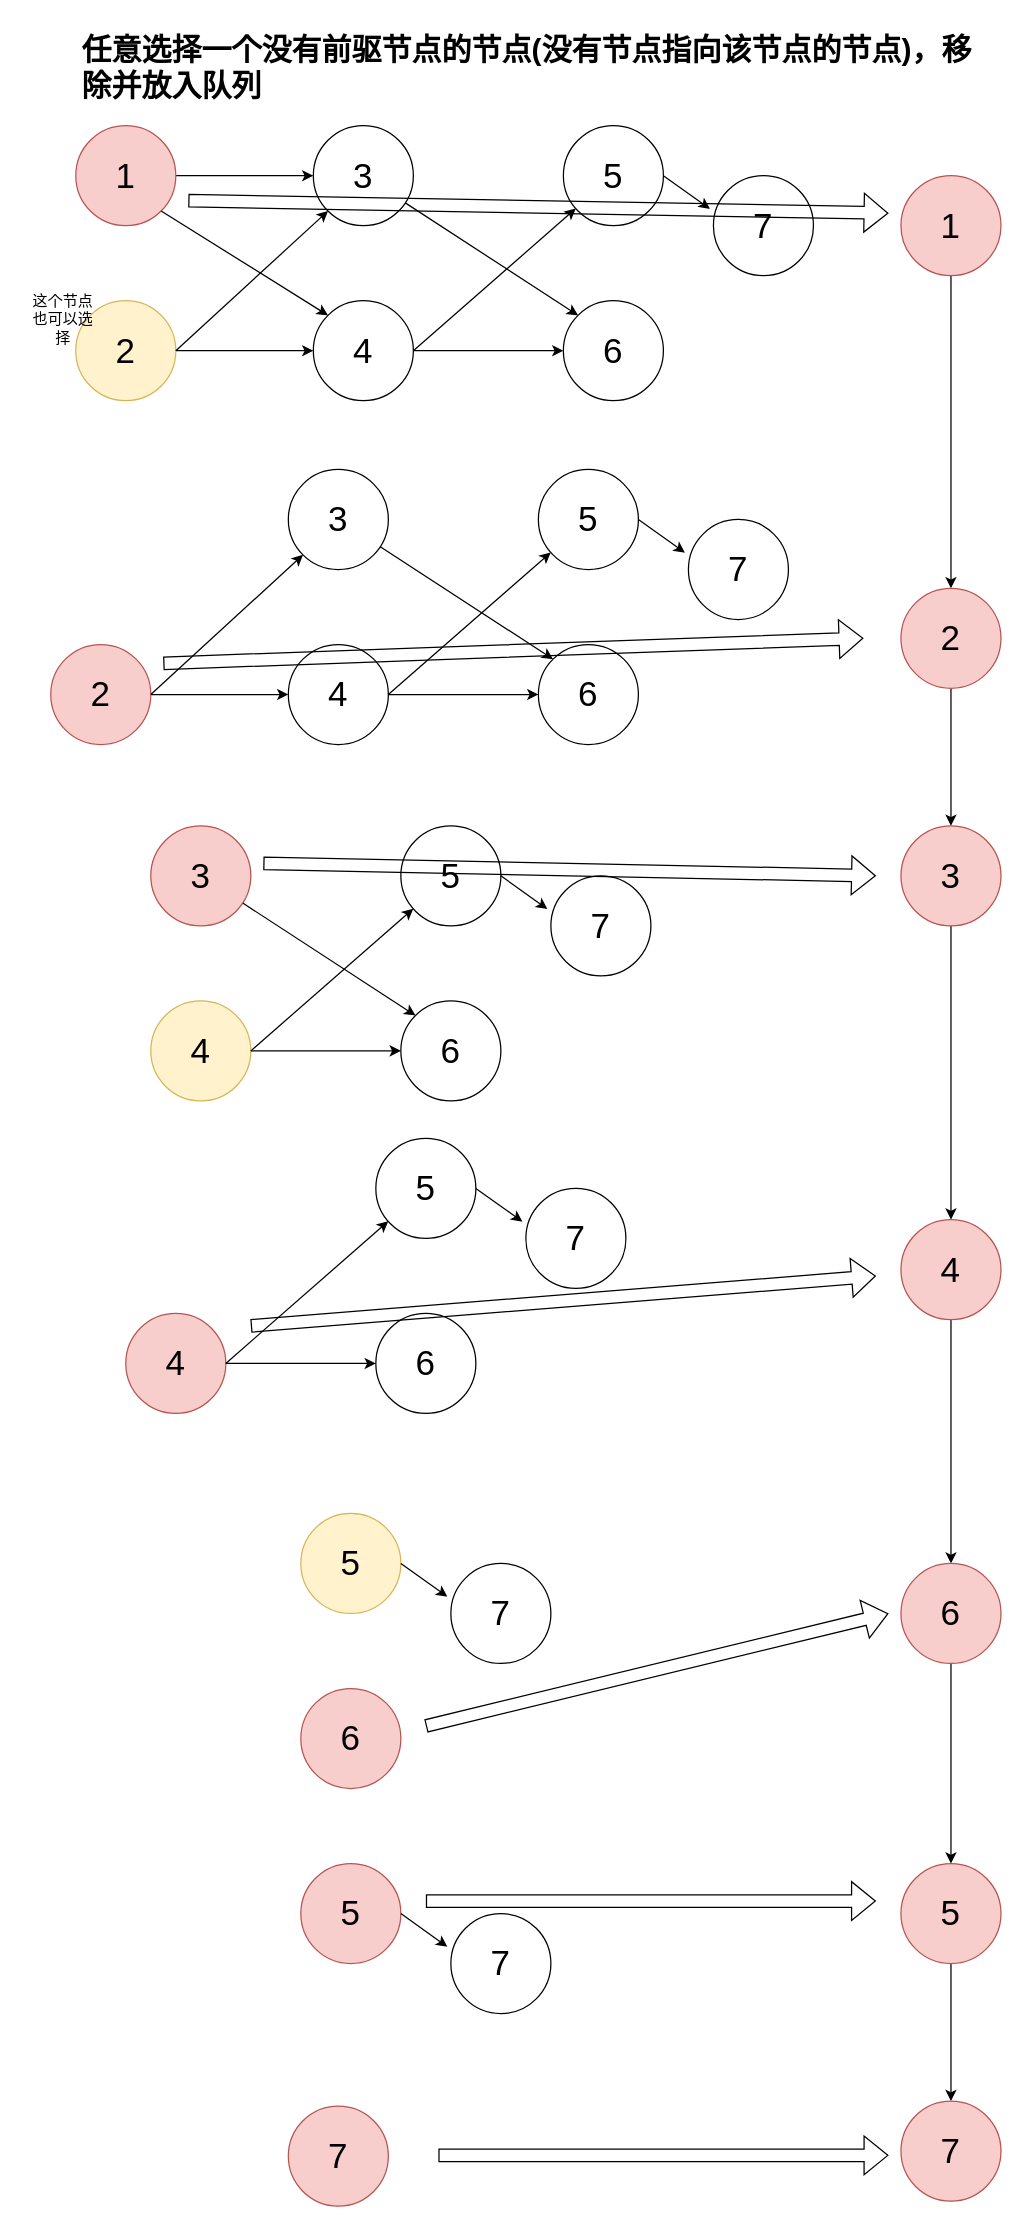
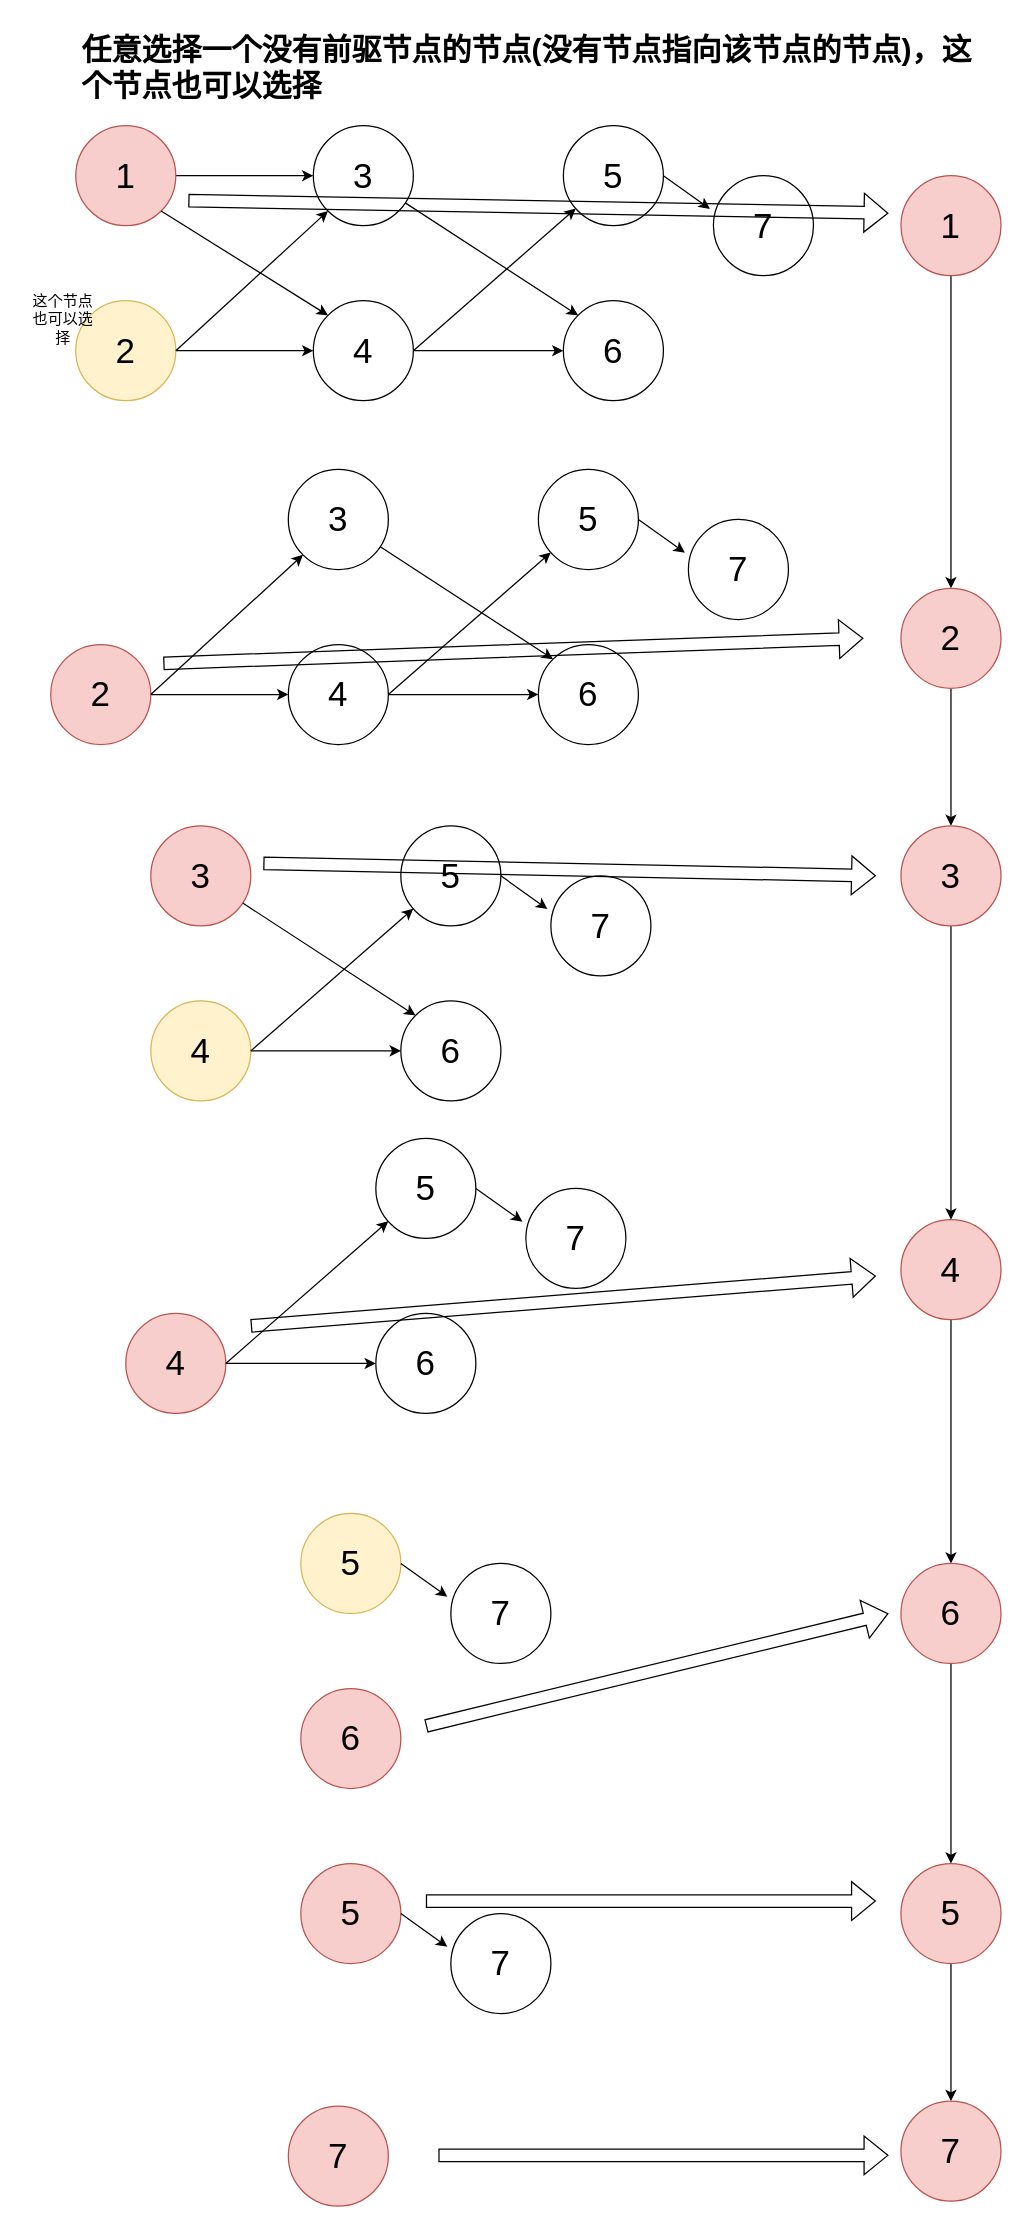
(353, 22) -> (368, 22)
